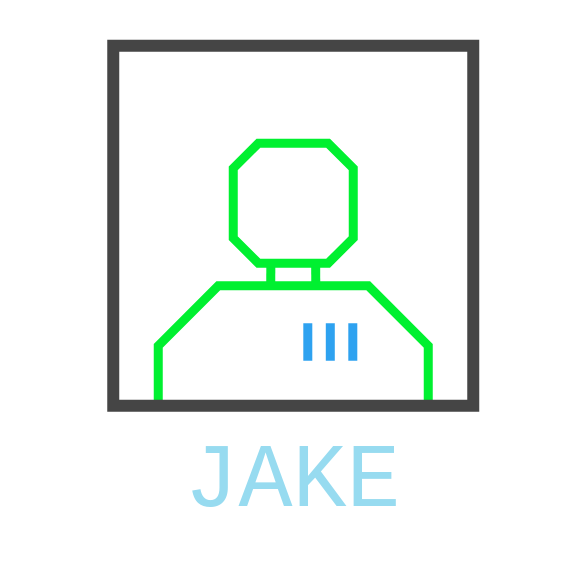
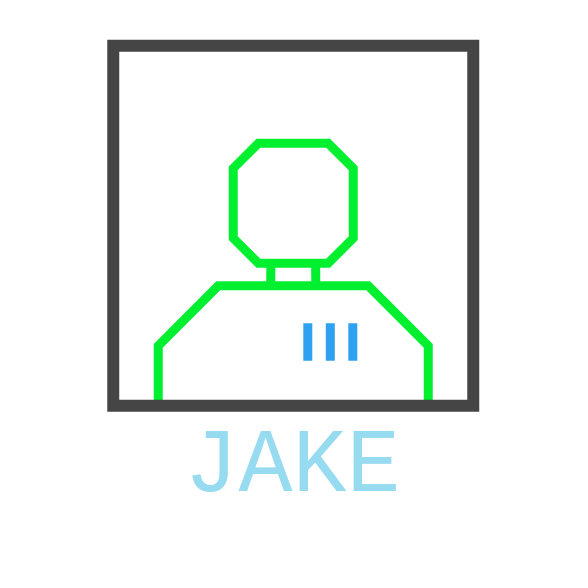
(293, 481) -> (293, 466)
